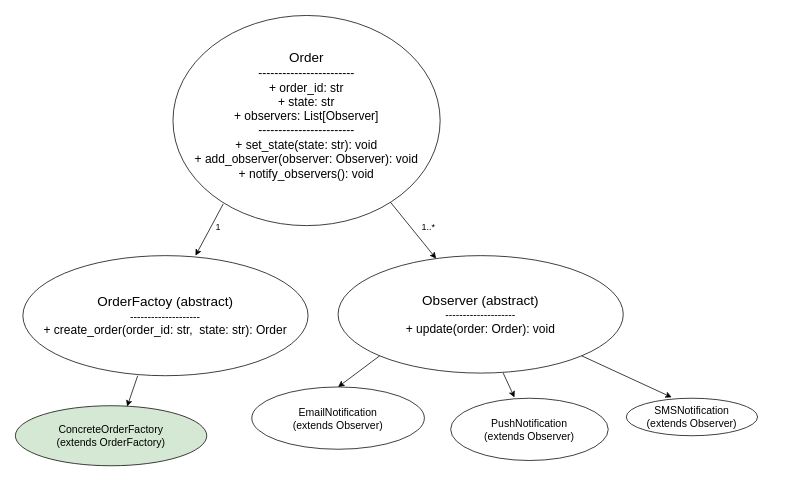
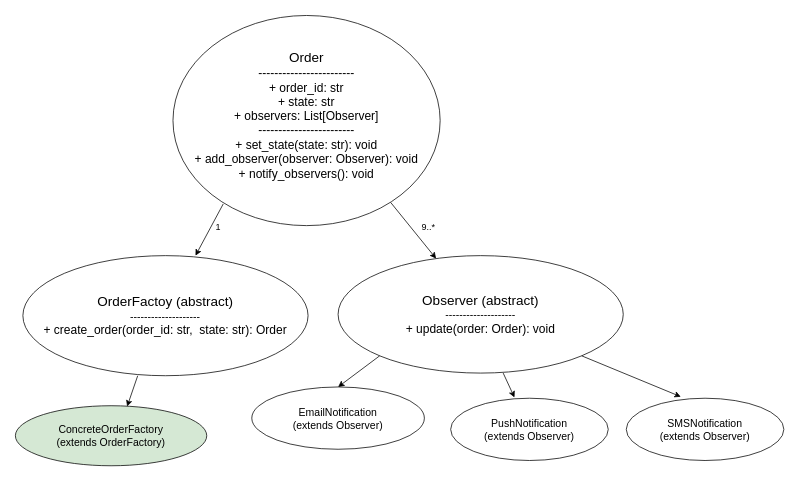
(428, 228) -> (428, 228)
(692, 417) -> (705, 429)
